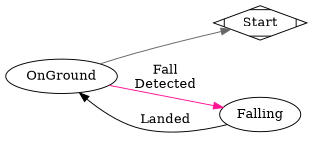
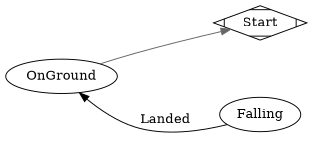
(161, 96) -> none
